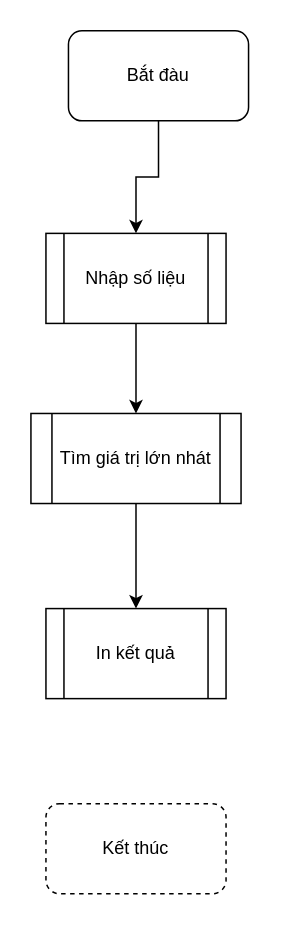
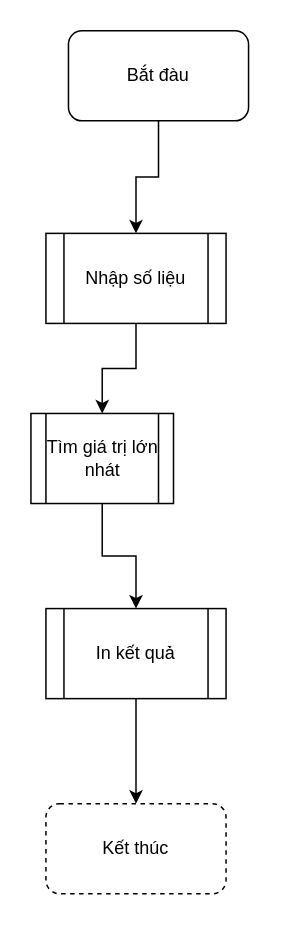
(136, 458) -> (102, 458)
none -> (136, 745)
